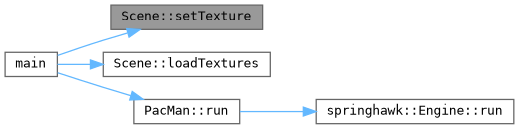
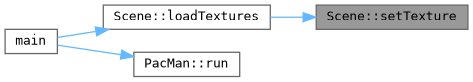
(92, 44) -> (287, 17)
(415, 112) -> none
